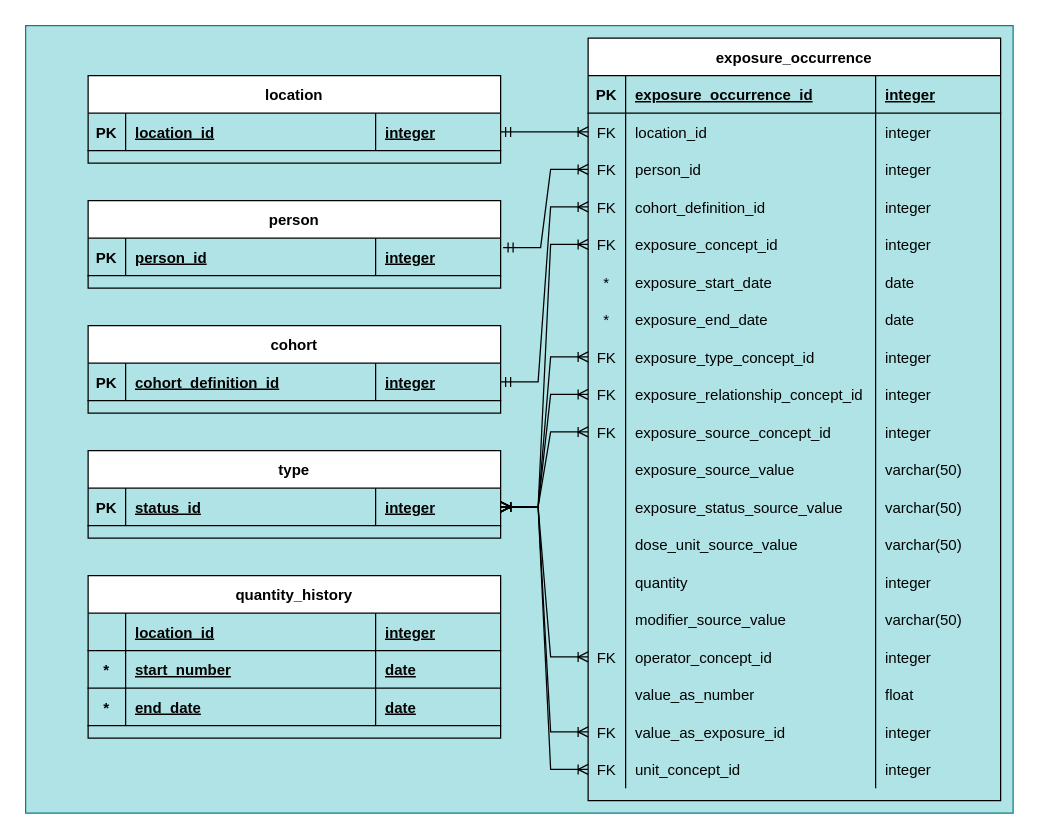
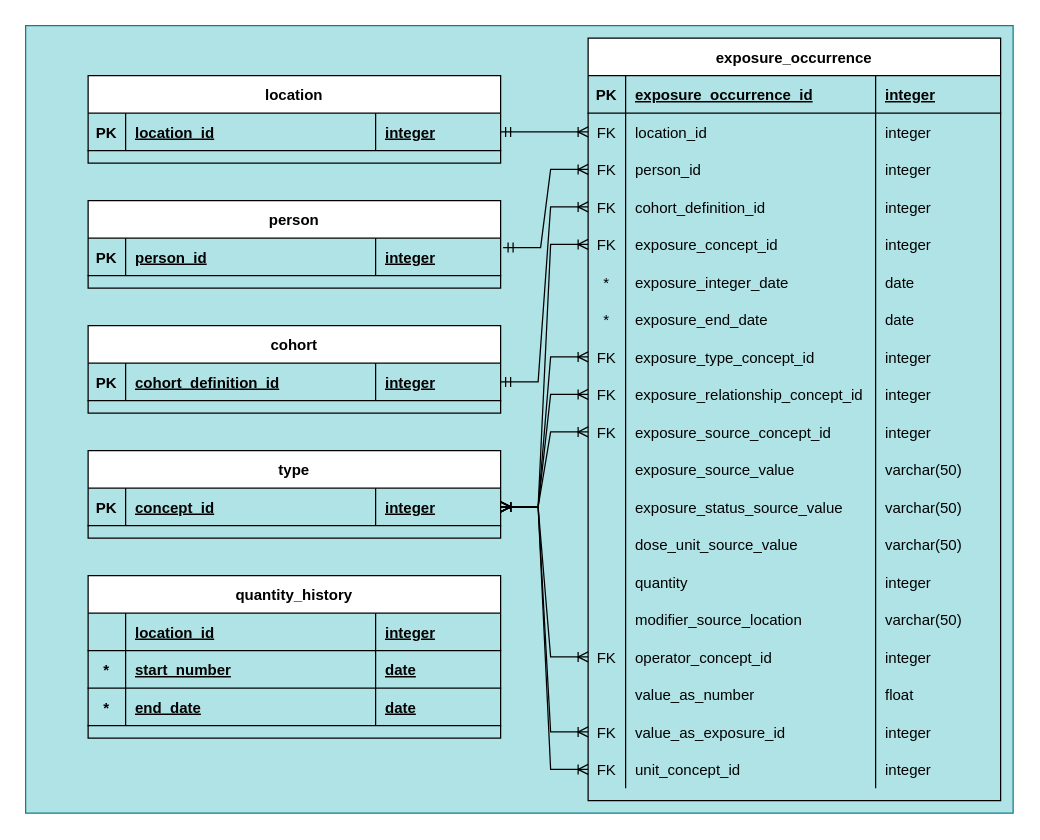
(715, 283) -> (721, 283)
(171, 508) -> (175, 508)
(717, 620) -> (728, 620)
